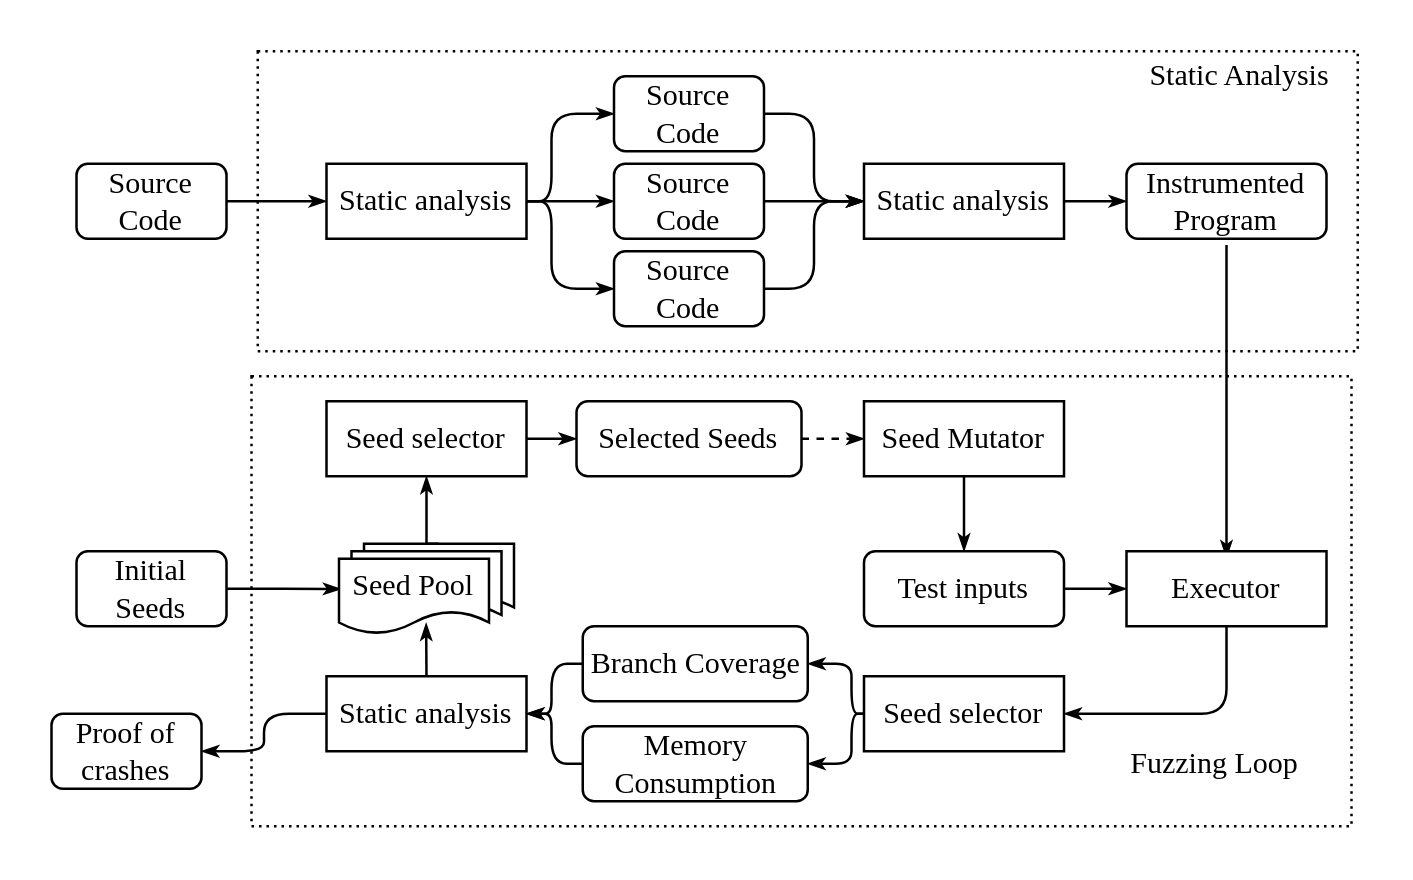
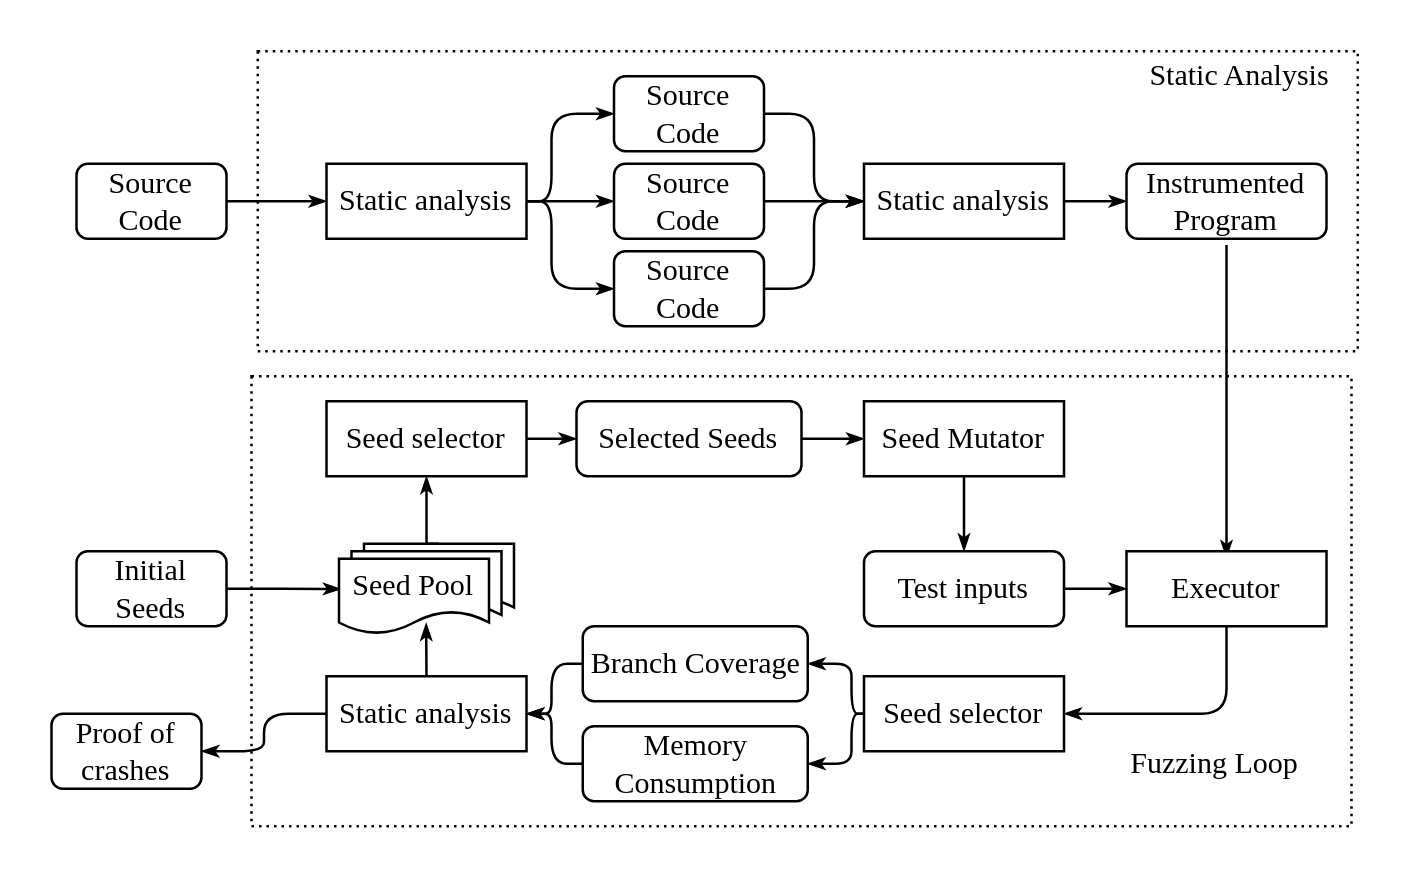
(826, 439) -> (826, 439)
